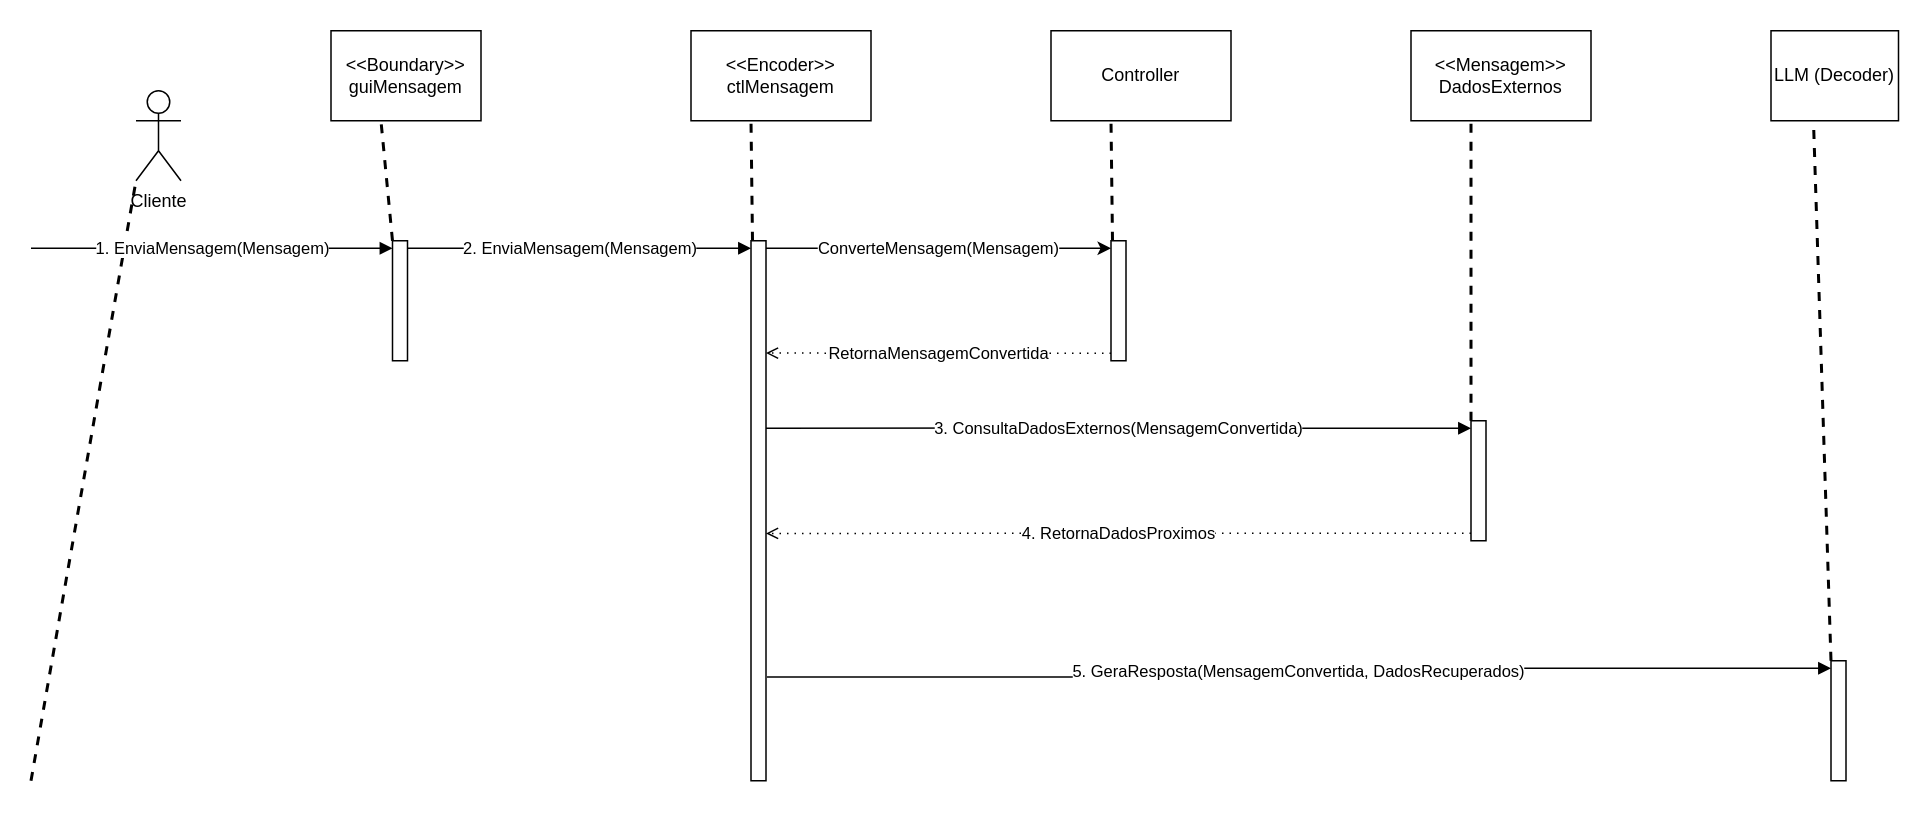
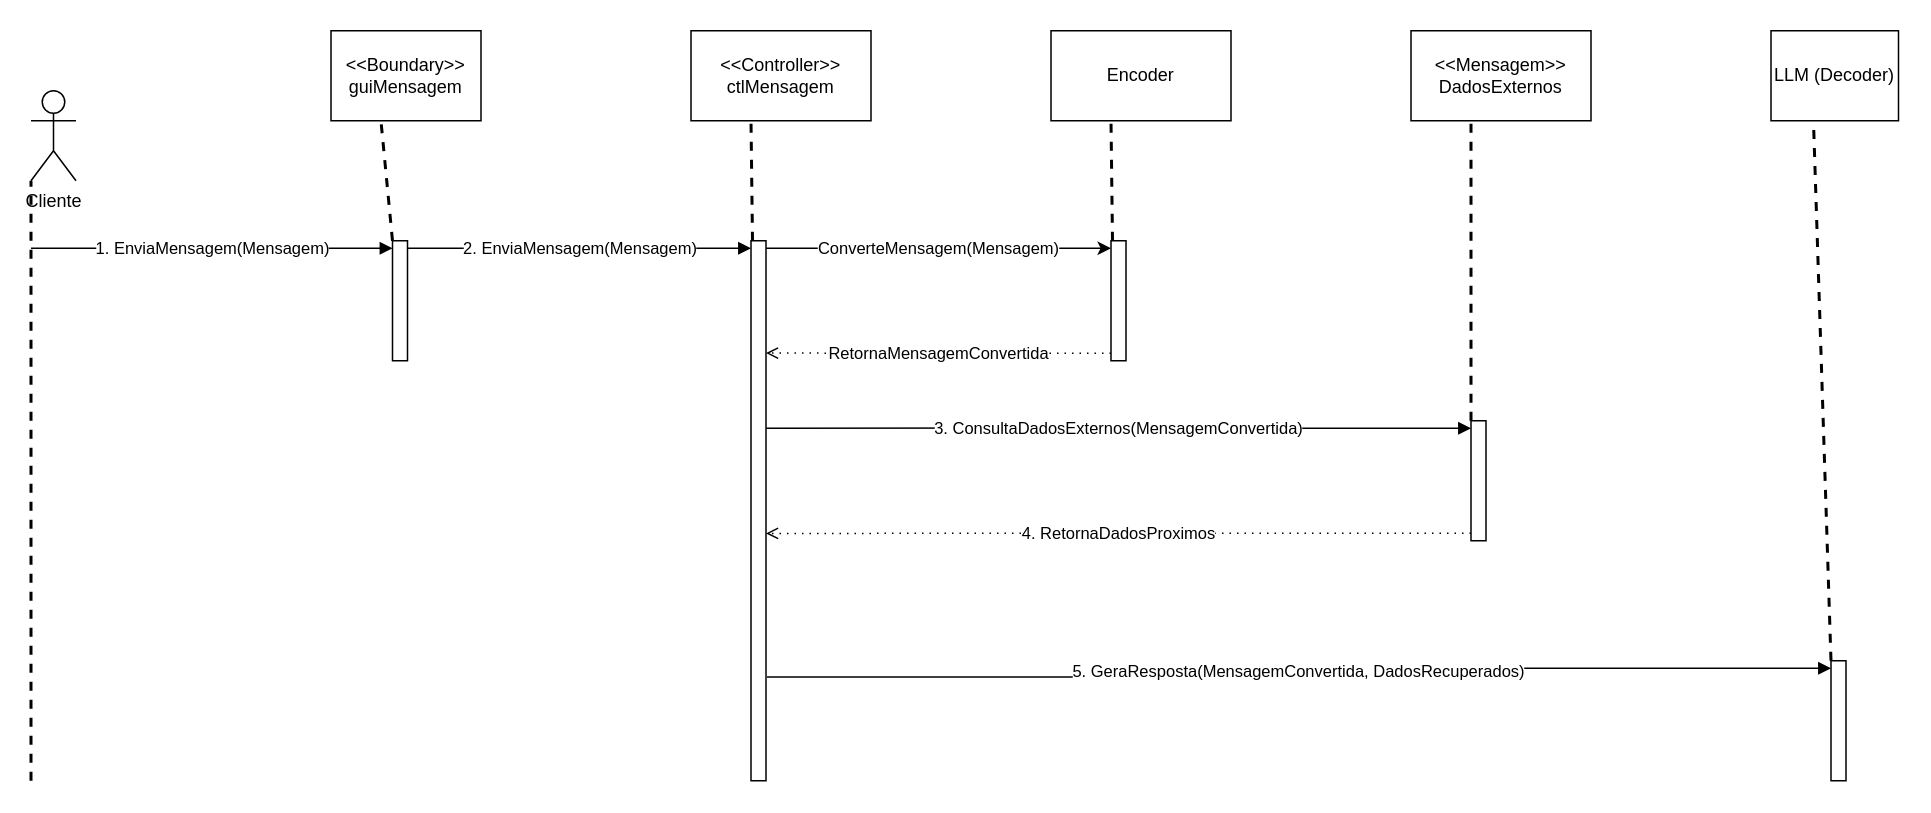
(781, 76) -> (781, 76)
(1141, 76) -> (1141, 76)
(158, 136) -> (53, 136)
